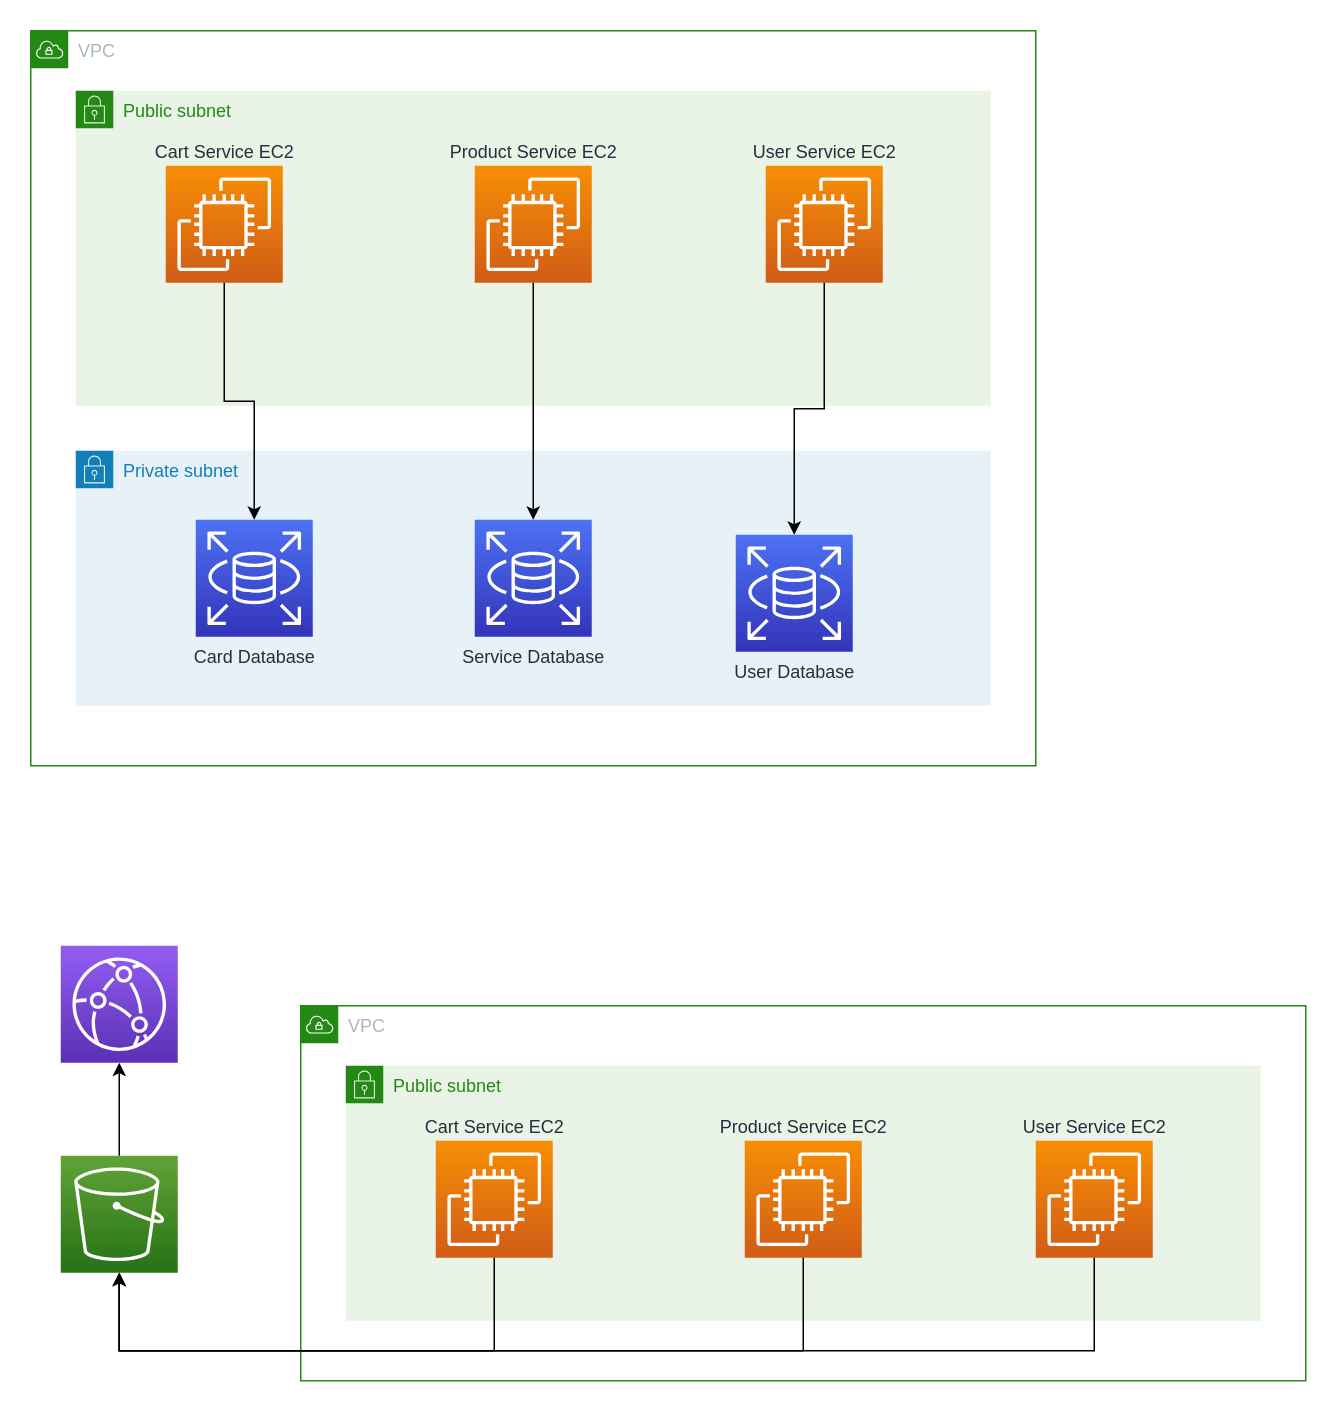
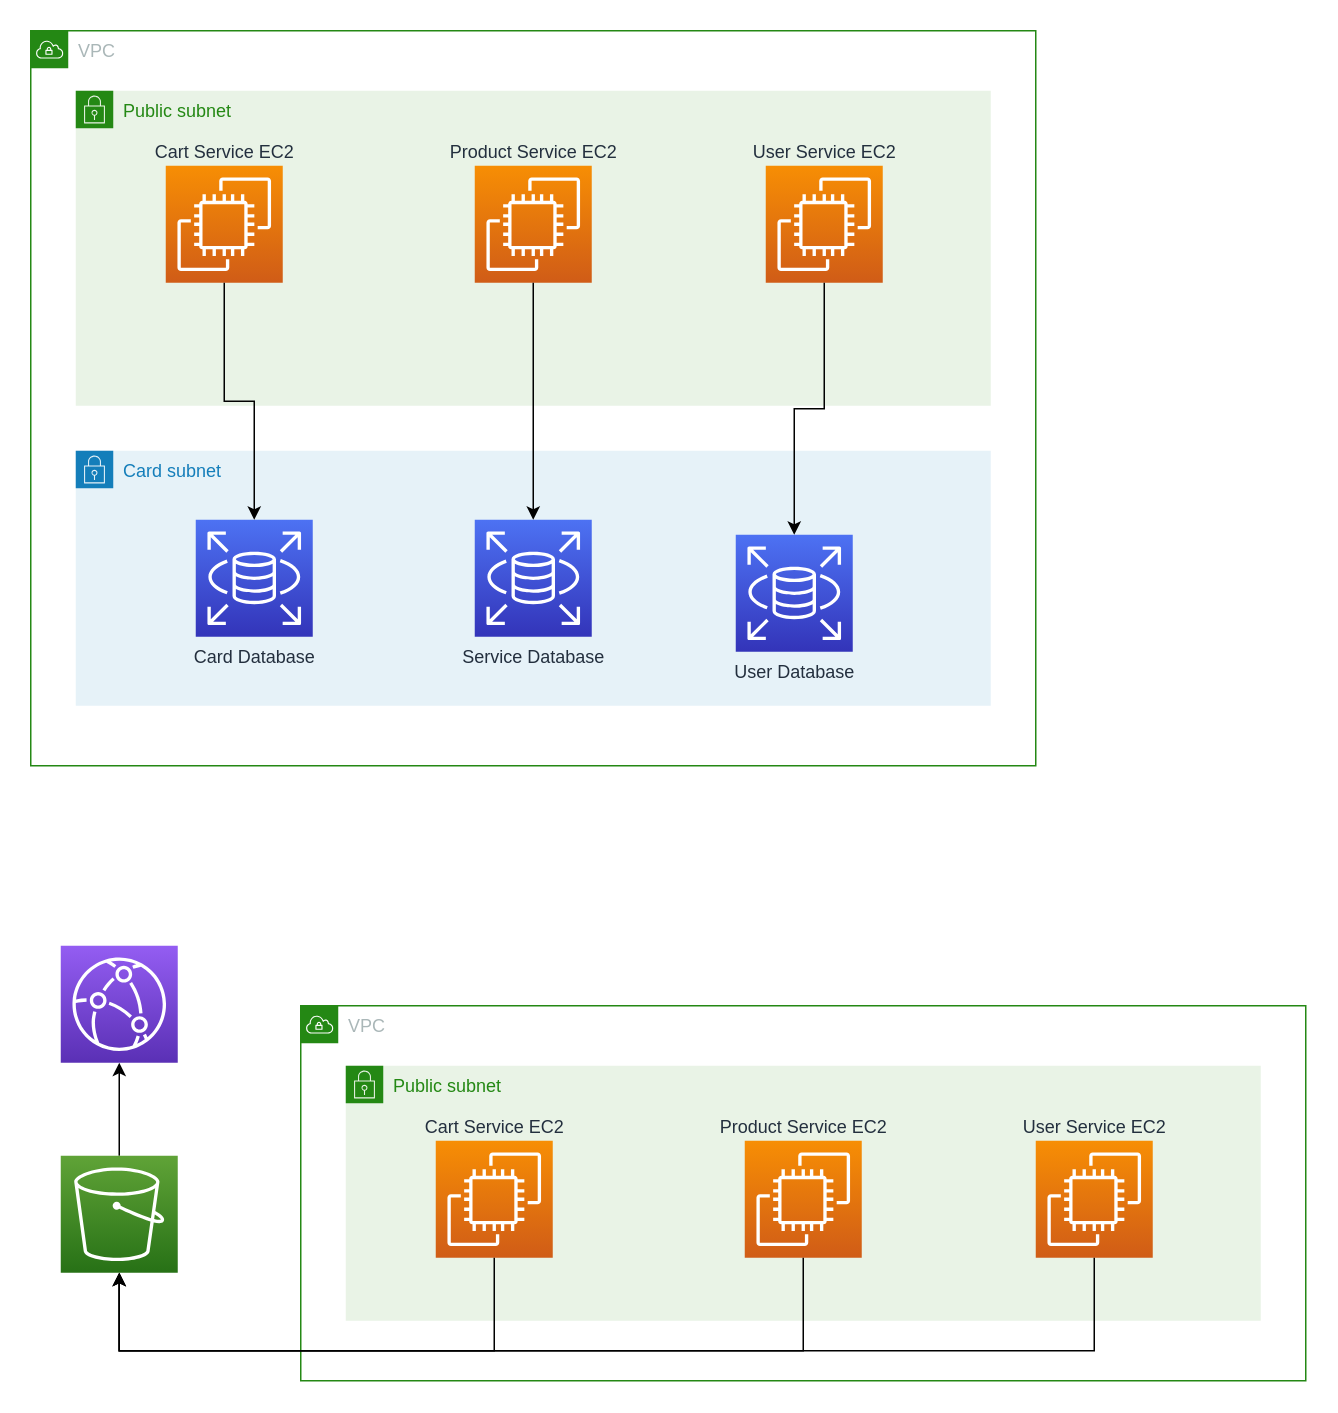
(190, 472) -> (177, 472)
